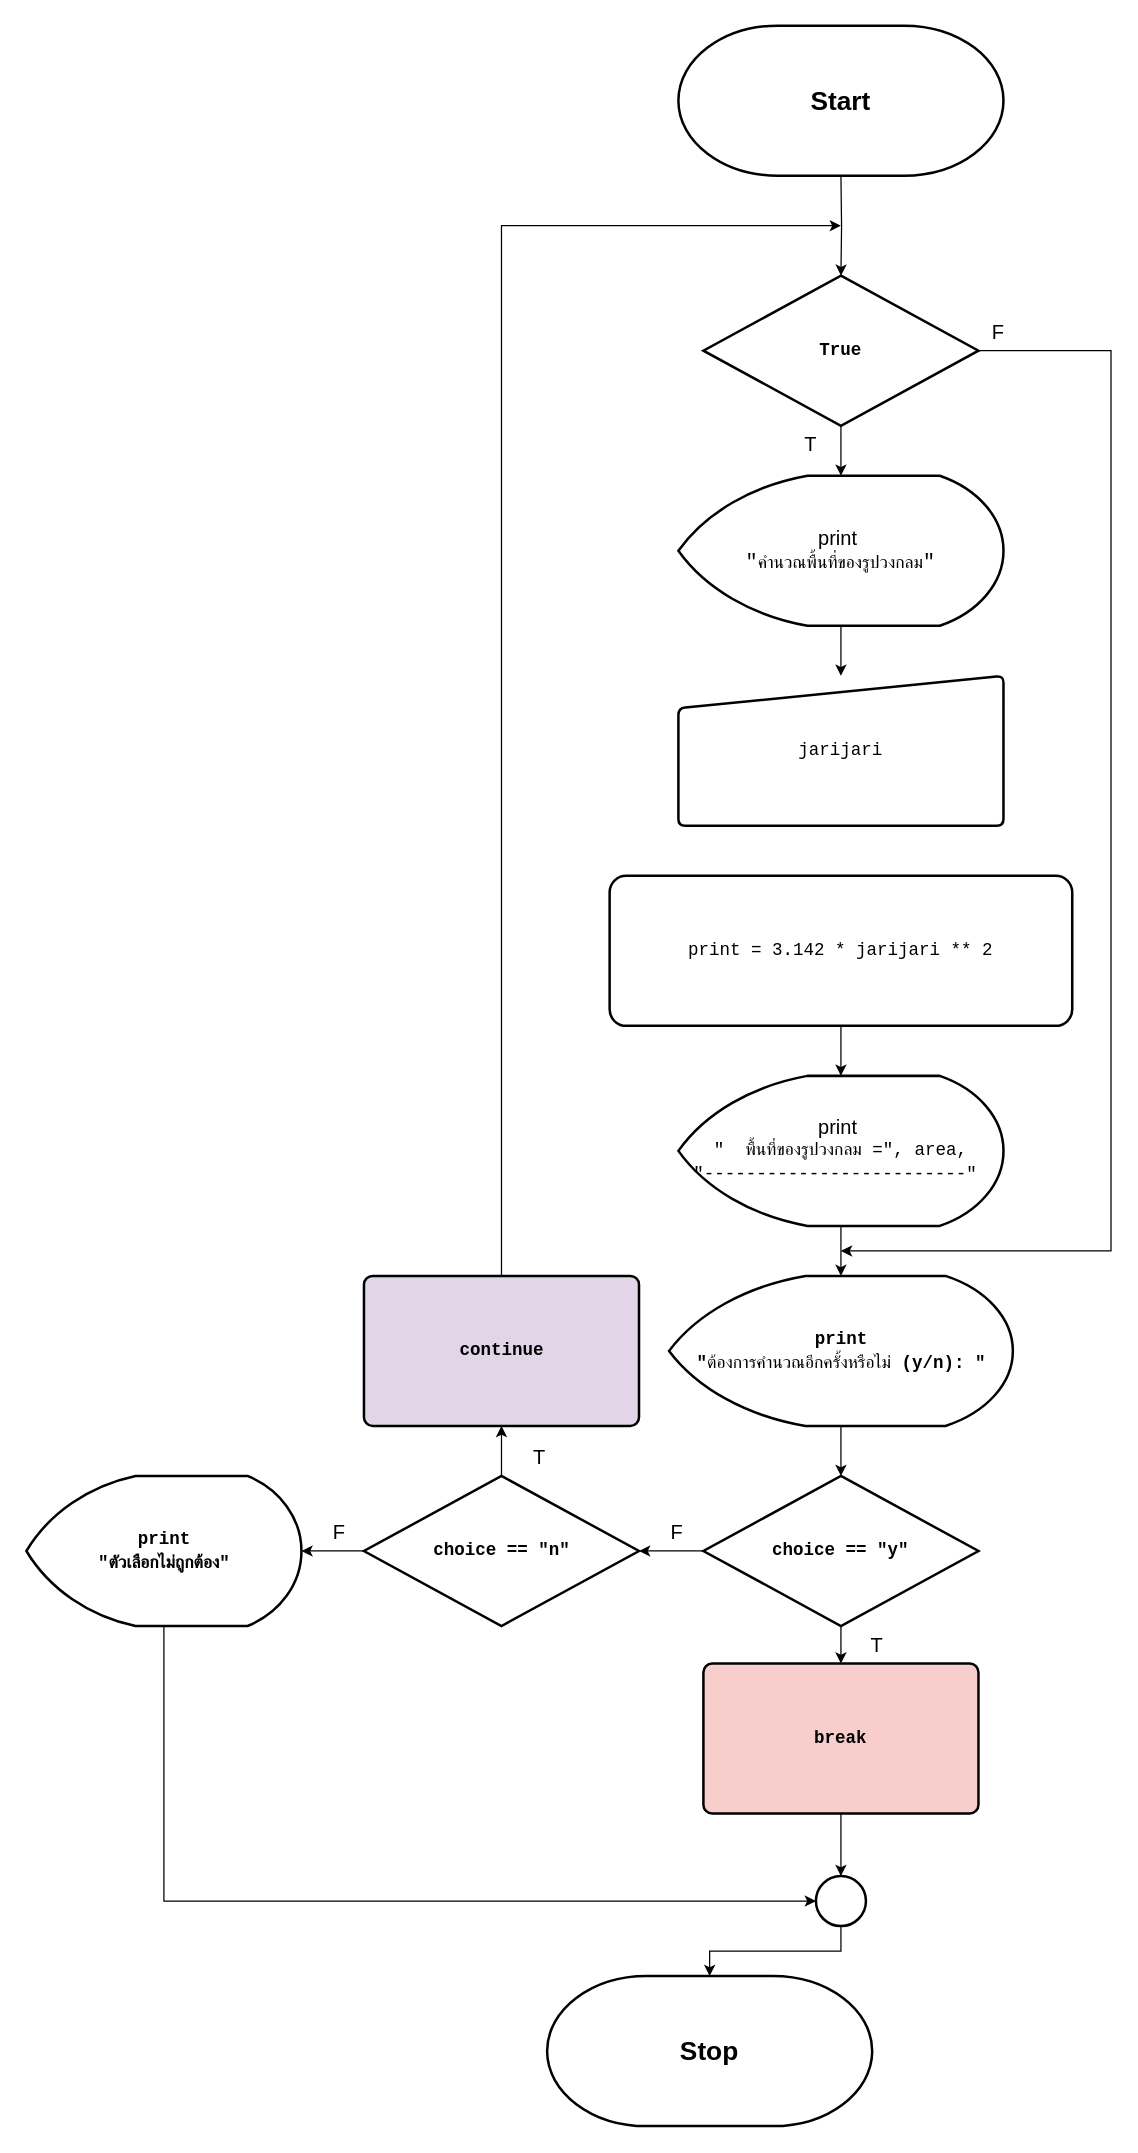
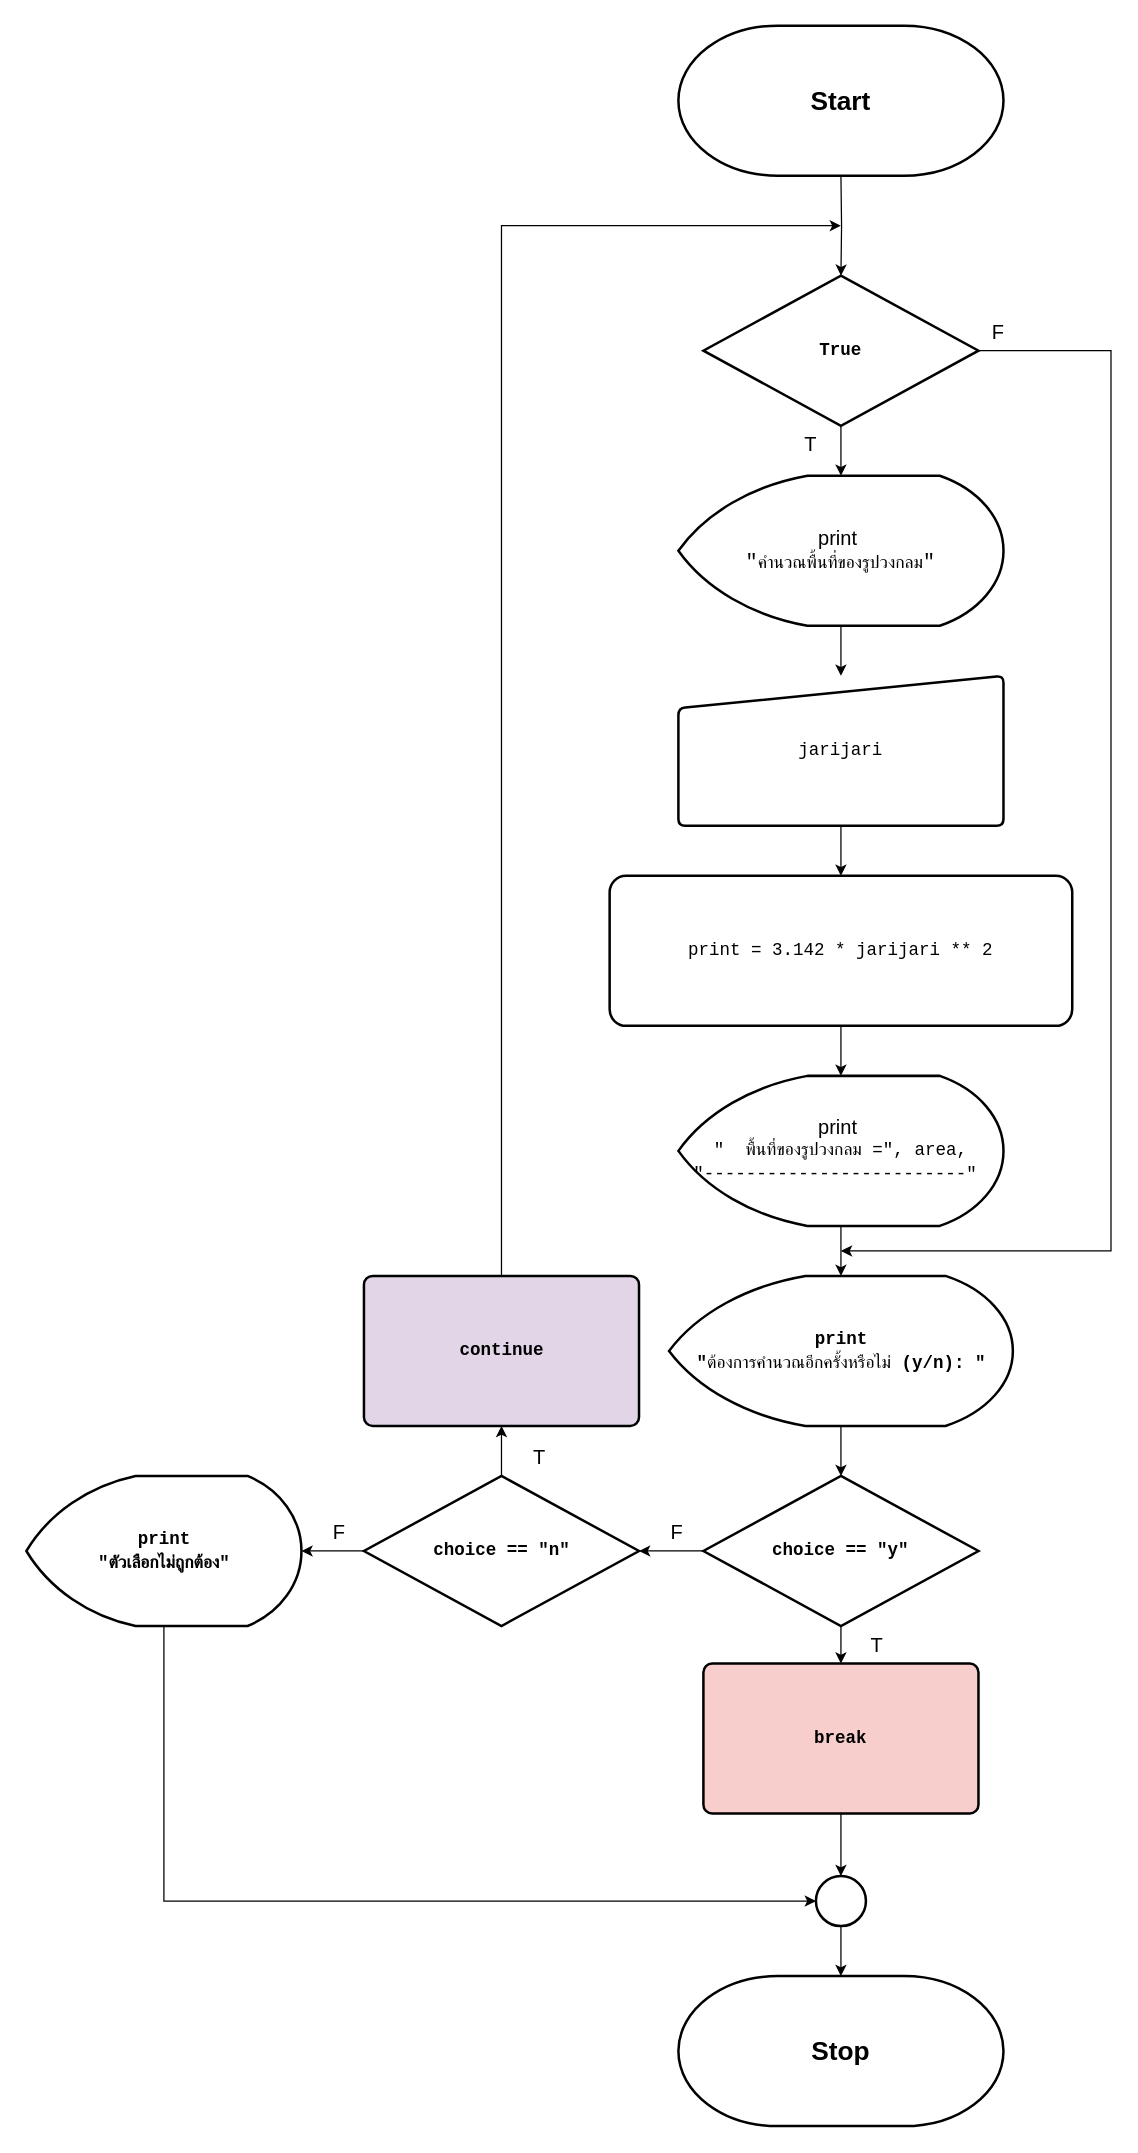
none -> (841, 847)
(709, 2051) -> (841, 2051)
